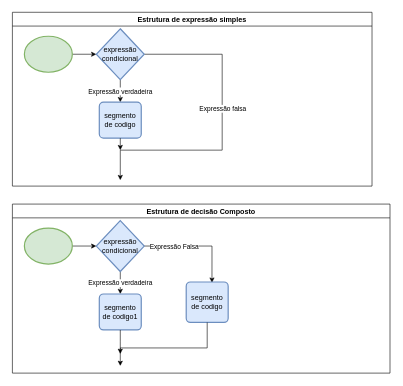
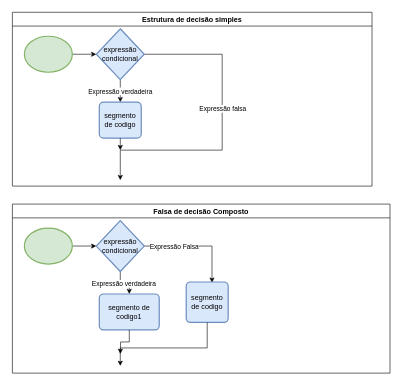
(192, 20) -> (192, 20)
(201, 212) -> (201, 212)
(120, 312) -> (129, 312)
